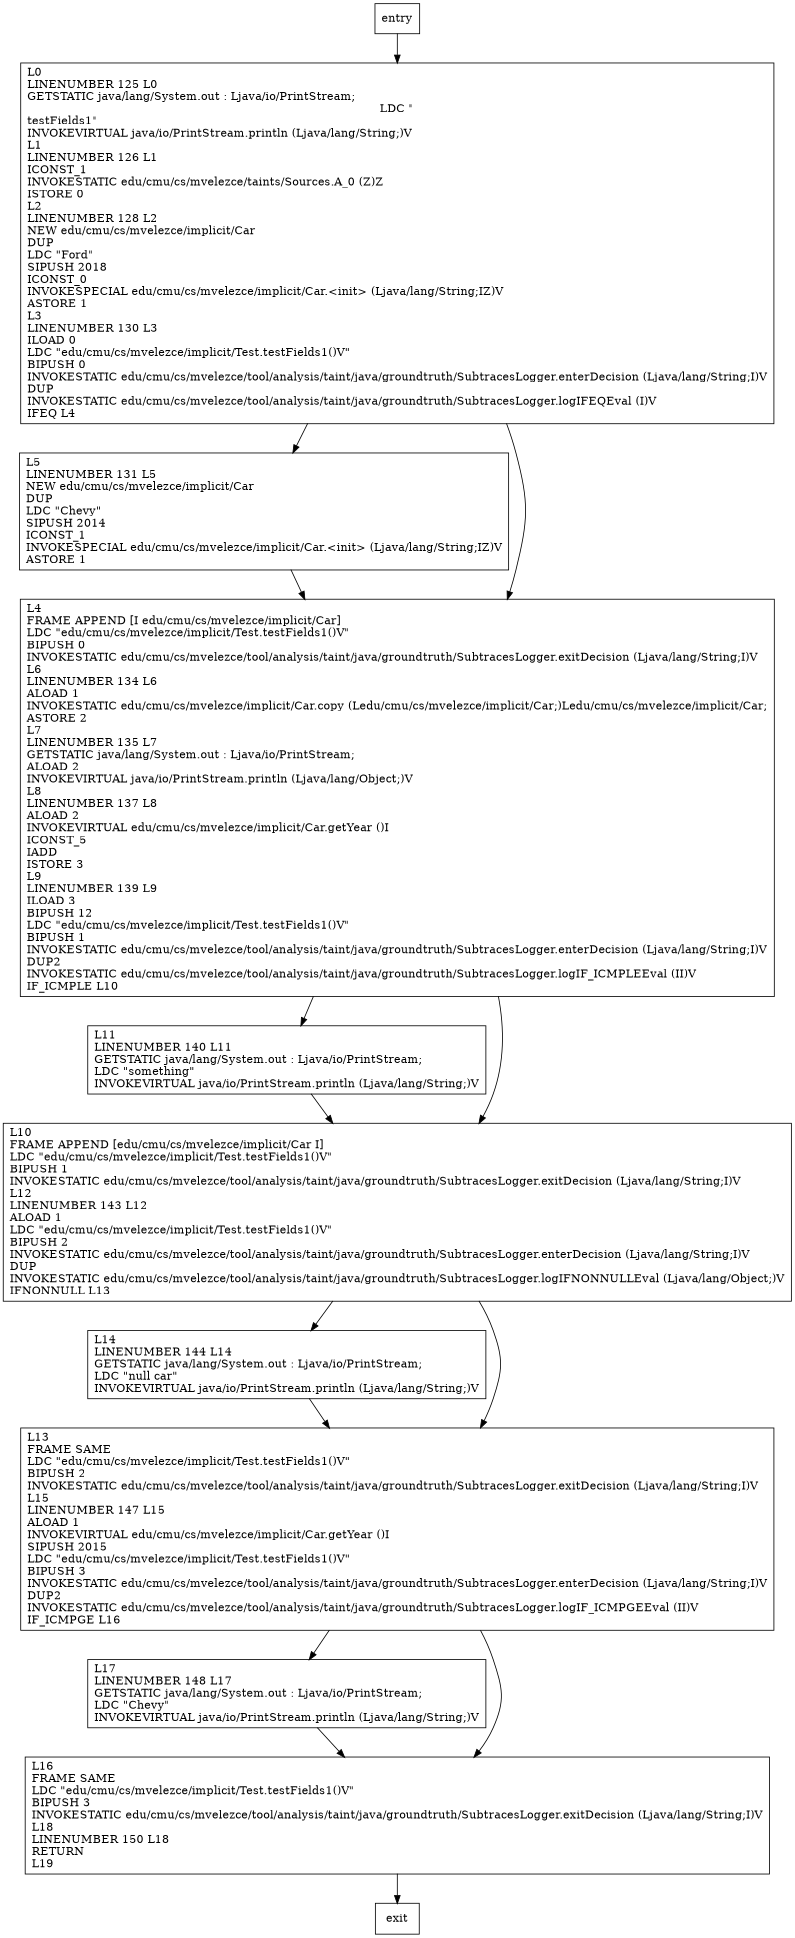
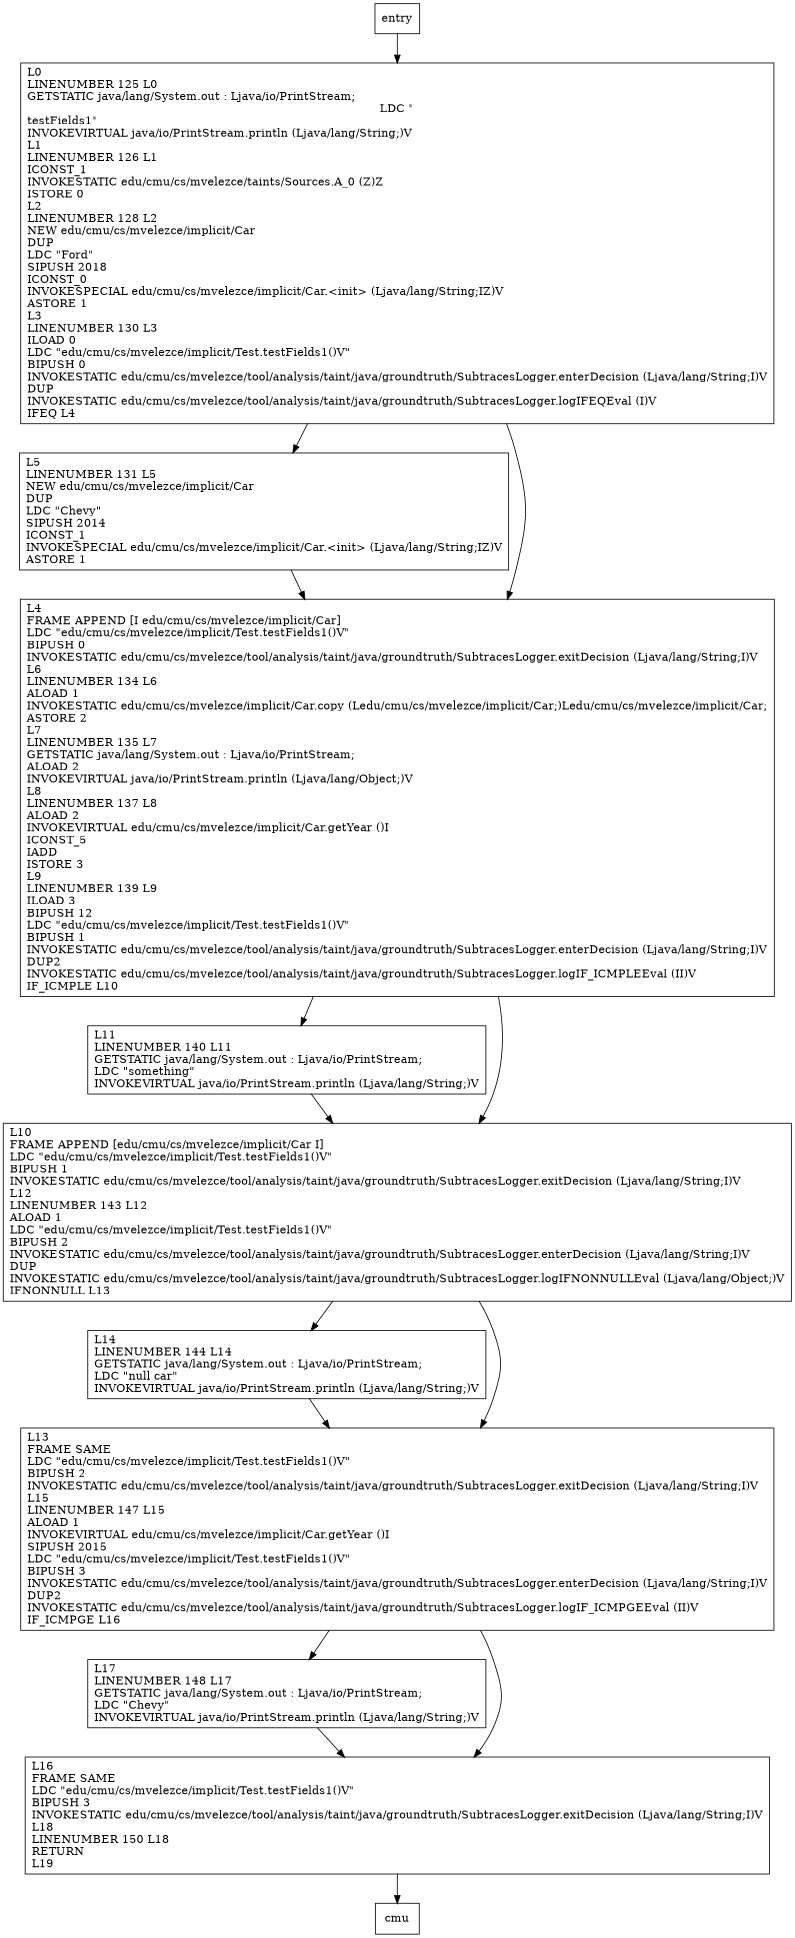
(397, 1919) -> (397, 1919)
